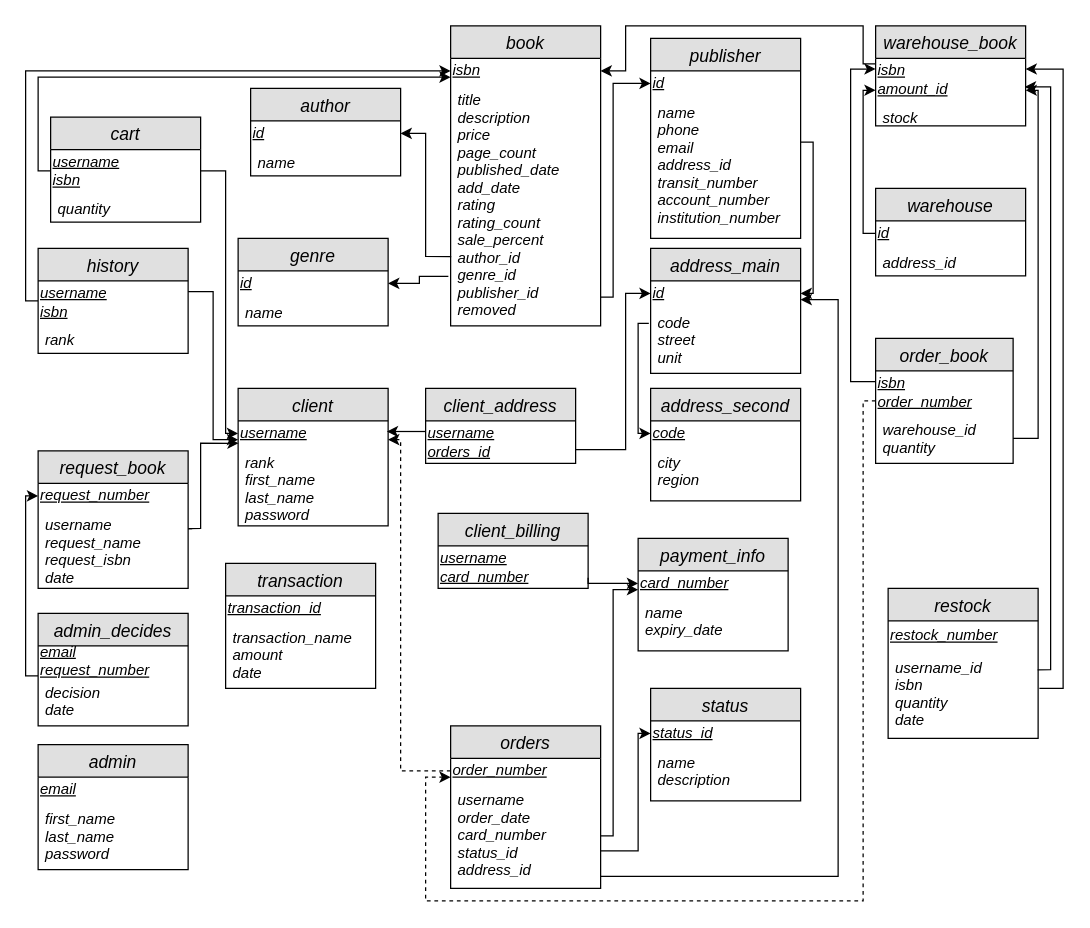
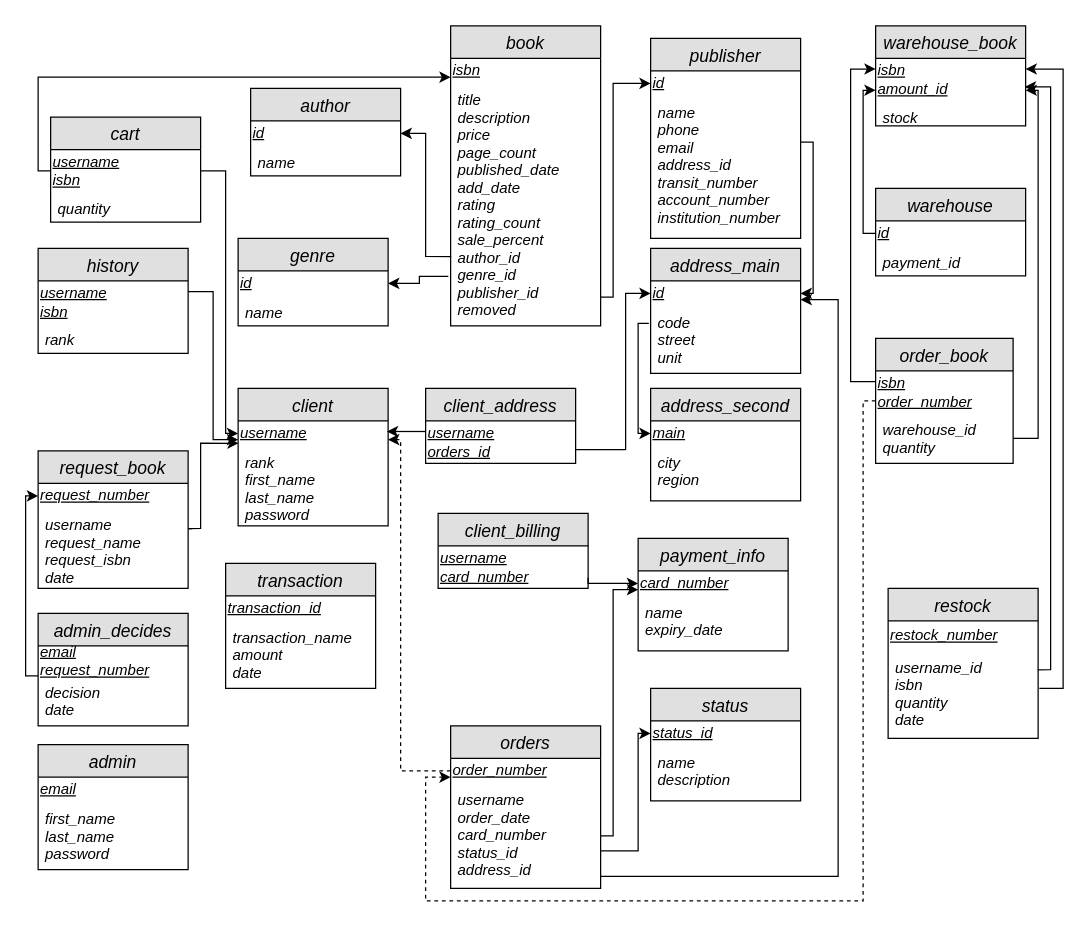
(739, 26) -> none
(113, 71) -> none
(923, 263) -> (923, 263)
(670, 433) -> (668, 433)
